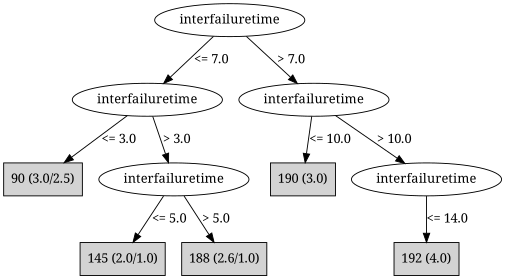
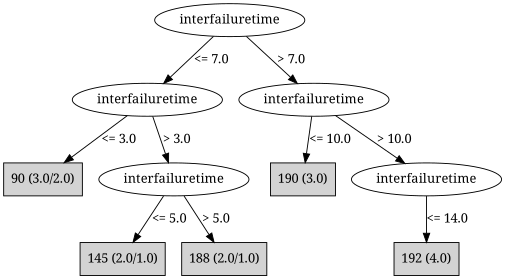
(43, 179) -> (43, 179)
(224, 259) -> (224, 259)
